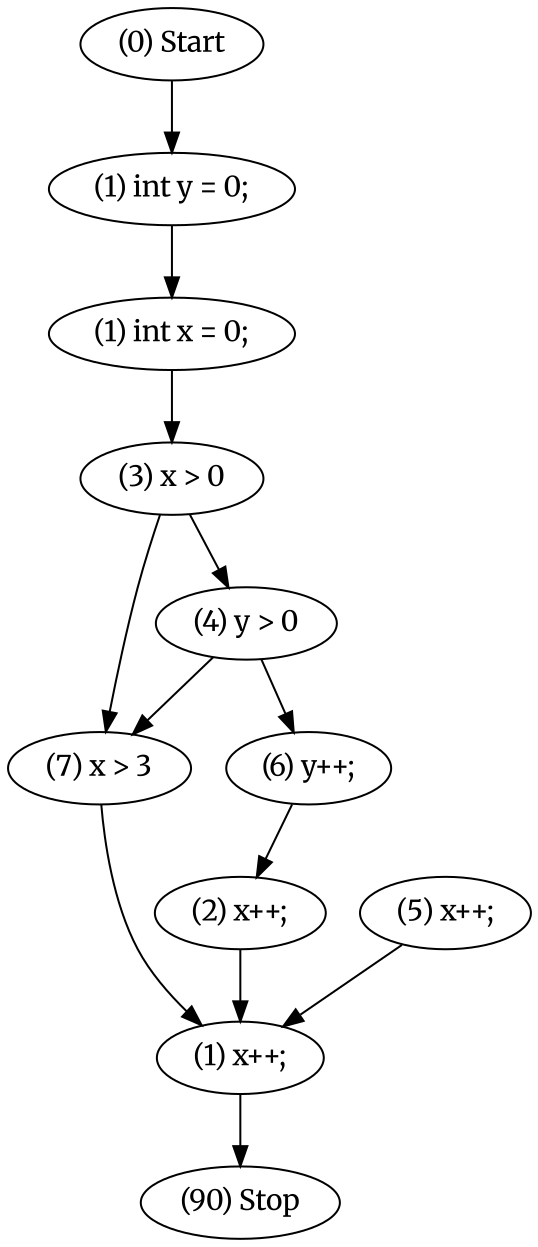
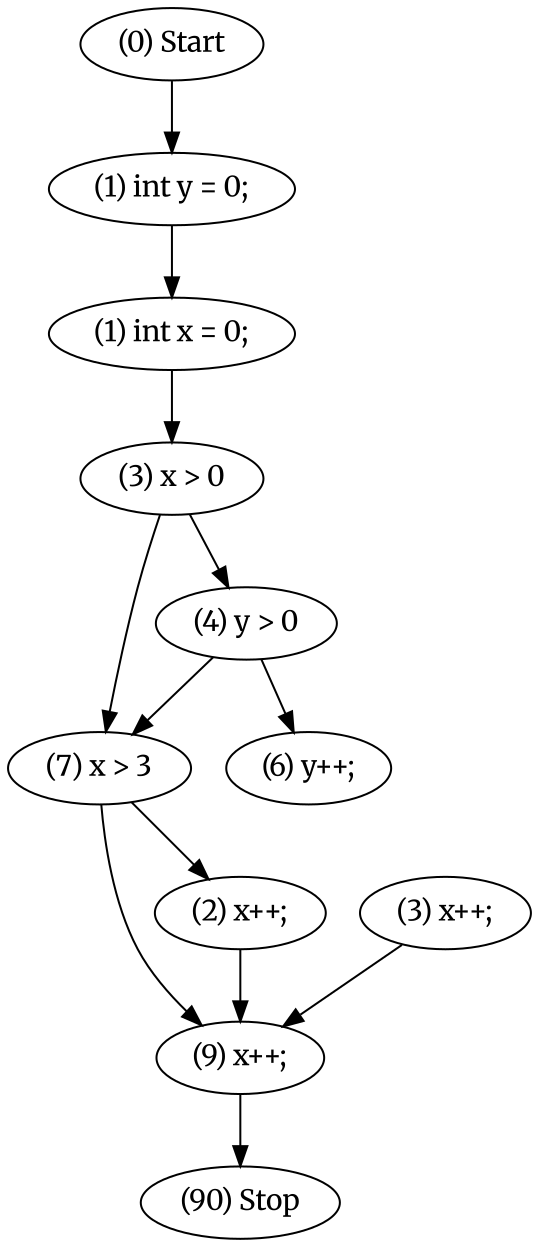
(279, 832) -> (163, 834)
(445, 913) -> (445, 913)
(240, 1058) -> (240, 1058)
